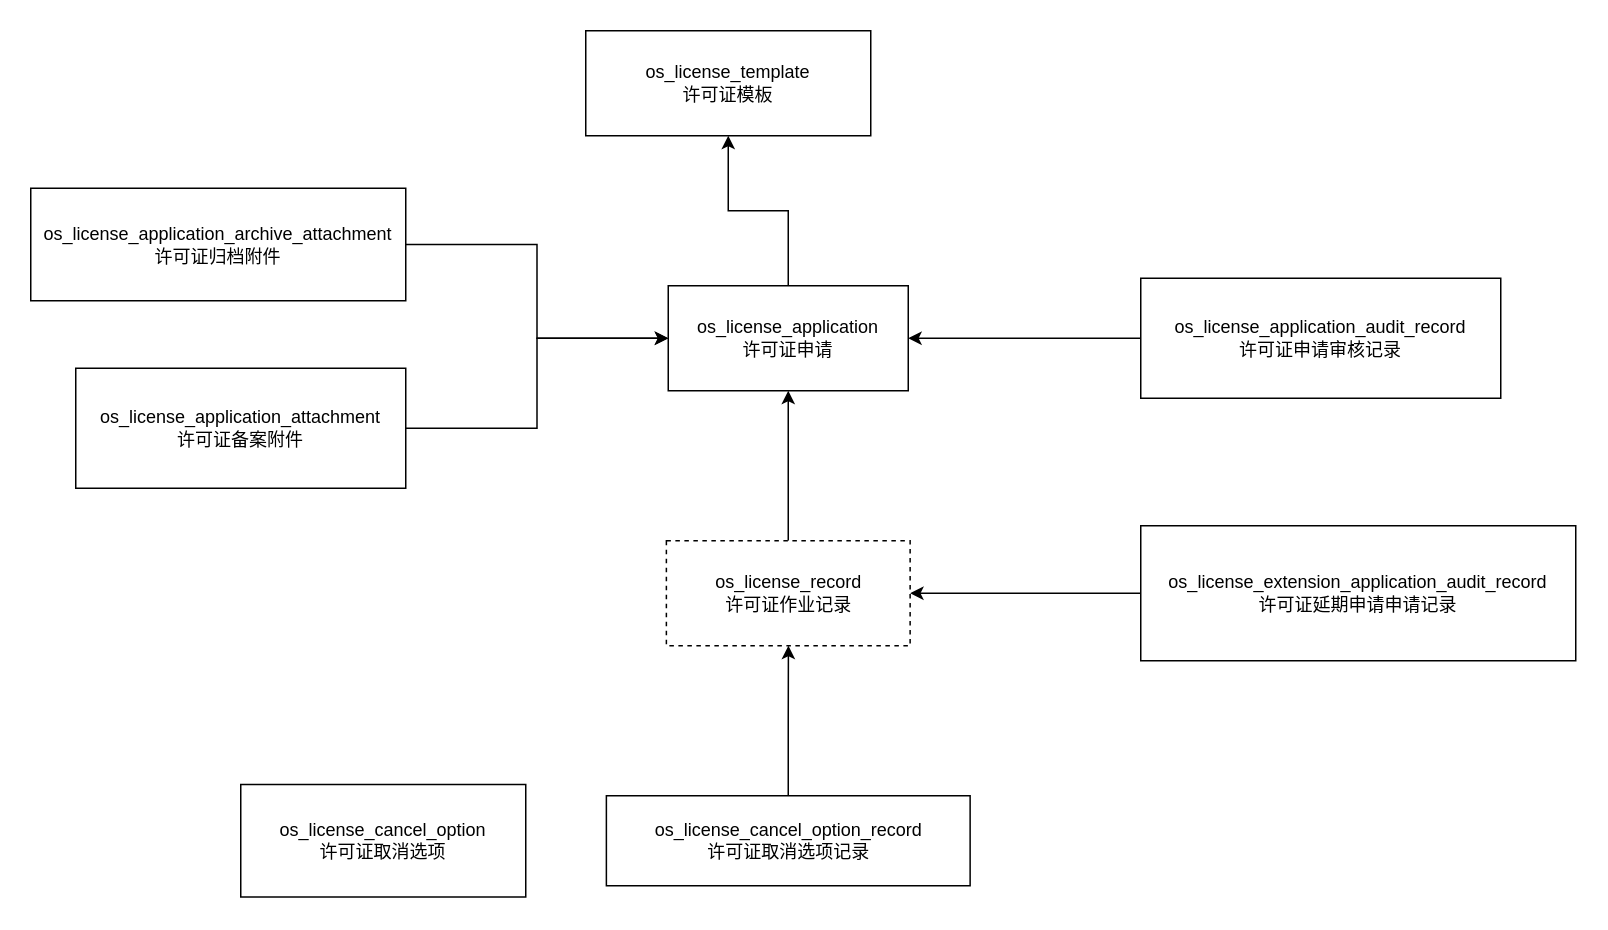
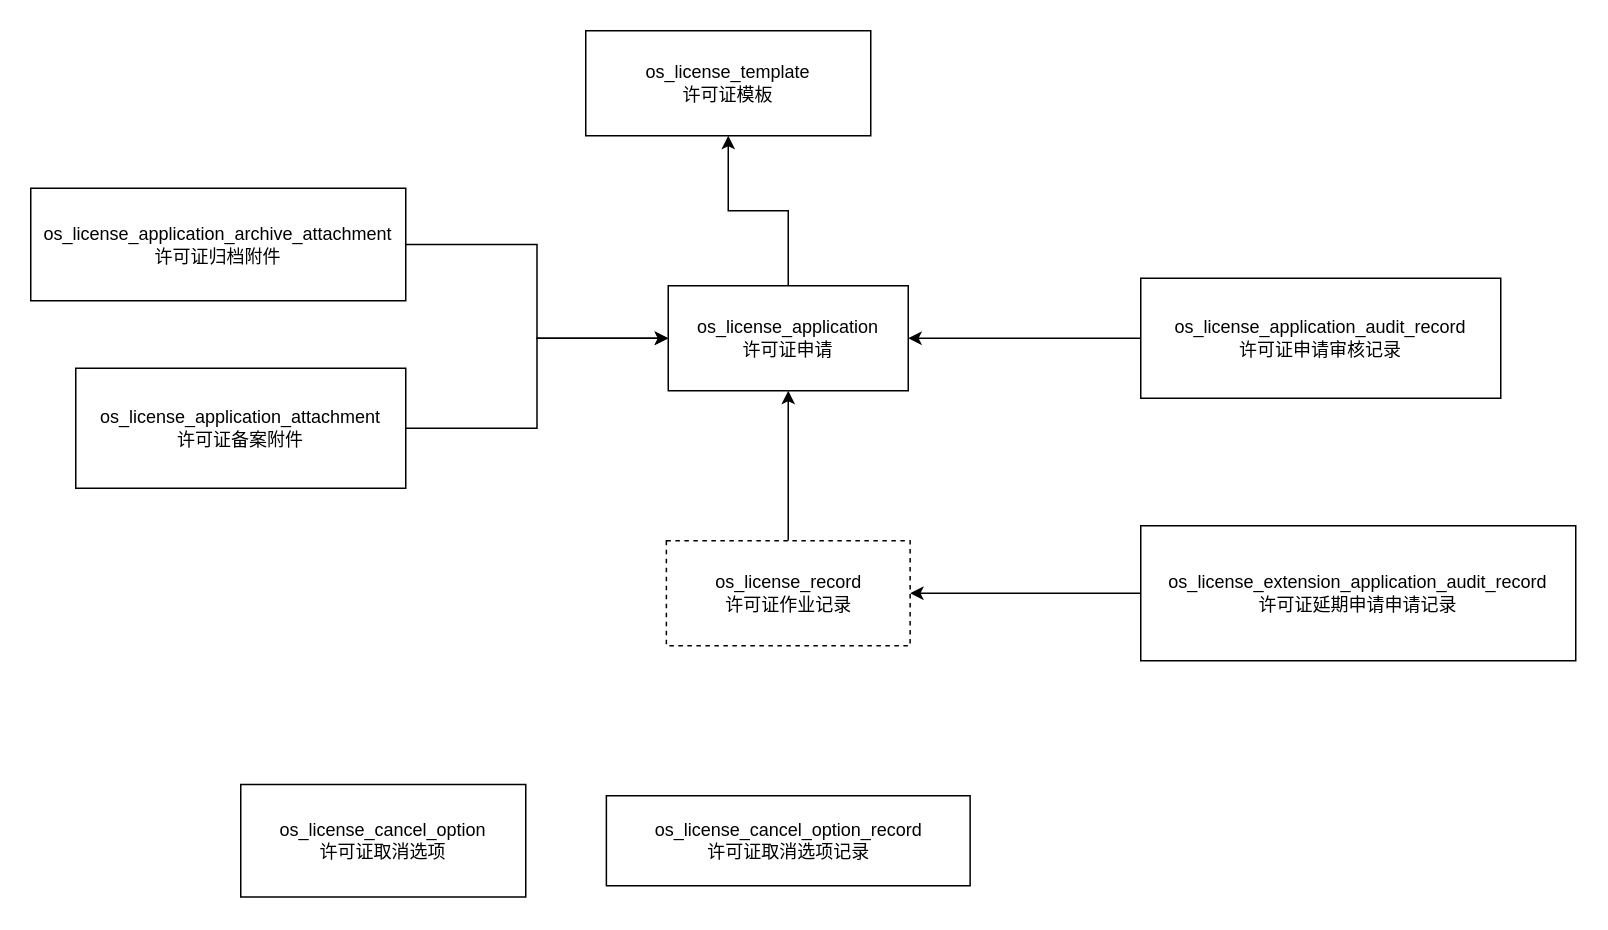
(788, 726) -> none
